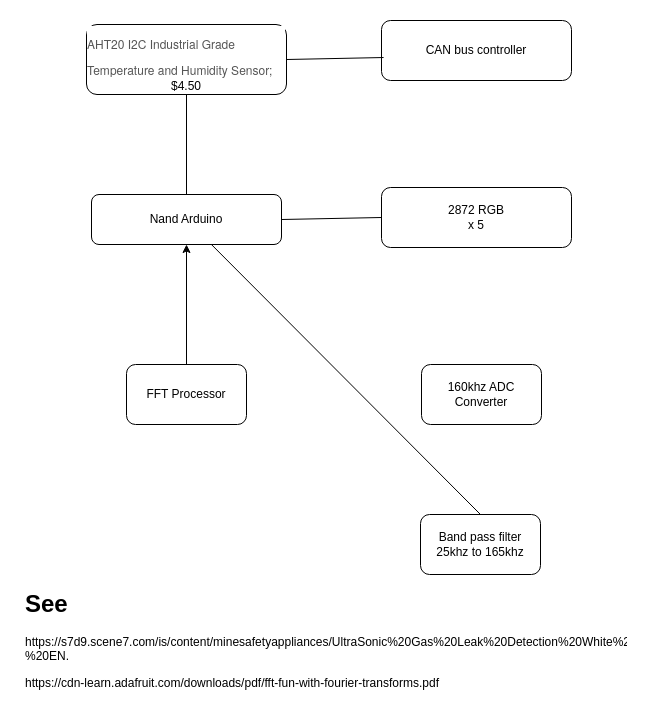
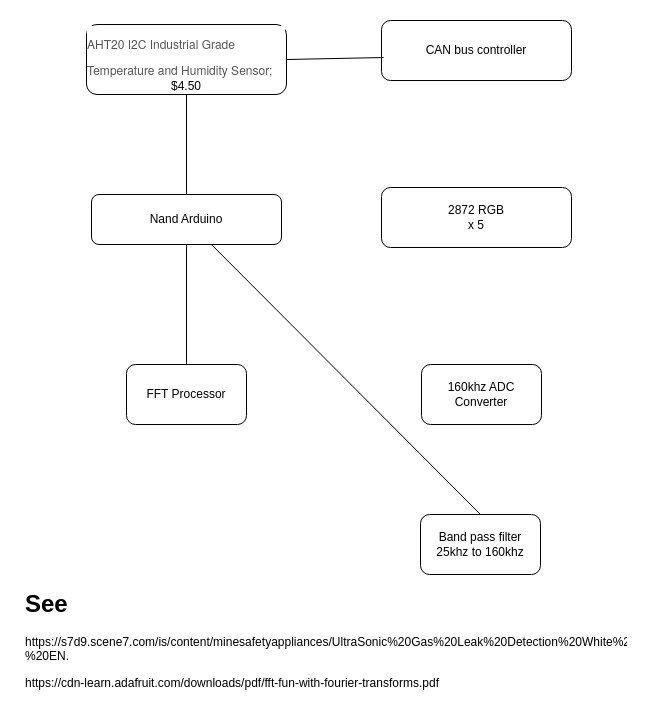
(332, 219) -> none
(187, 252) -> (187, 250)
(481, 545) -> (481, 545)
